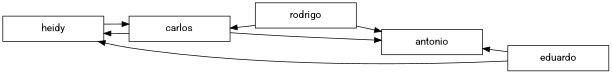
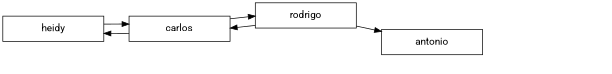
(302, 37) -> (239, 18)
(558, 58) -> none
